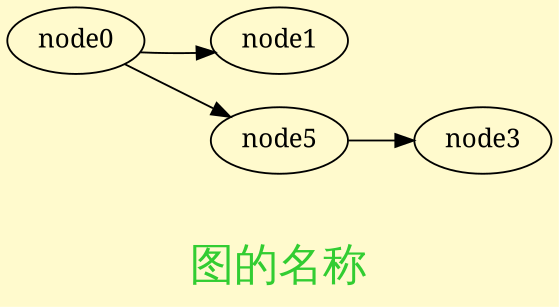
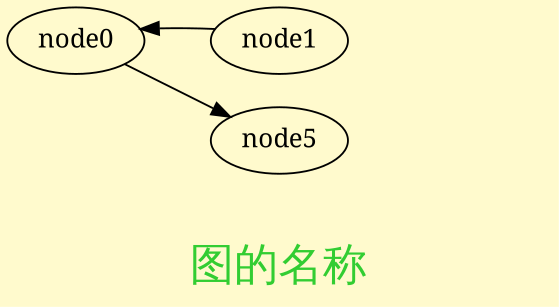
(168, 53) -> (187, 28)
(483, 140) -> none
